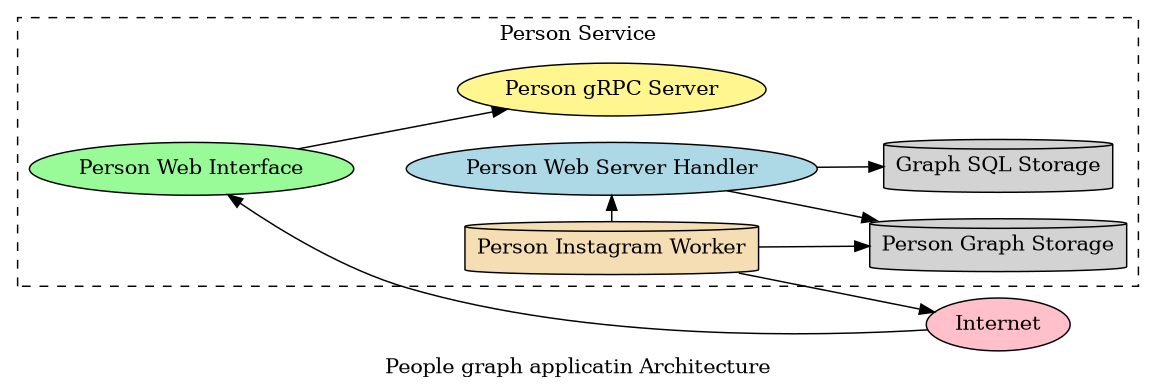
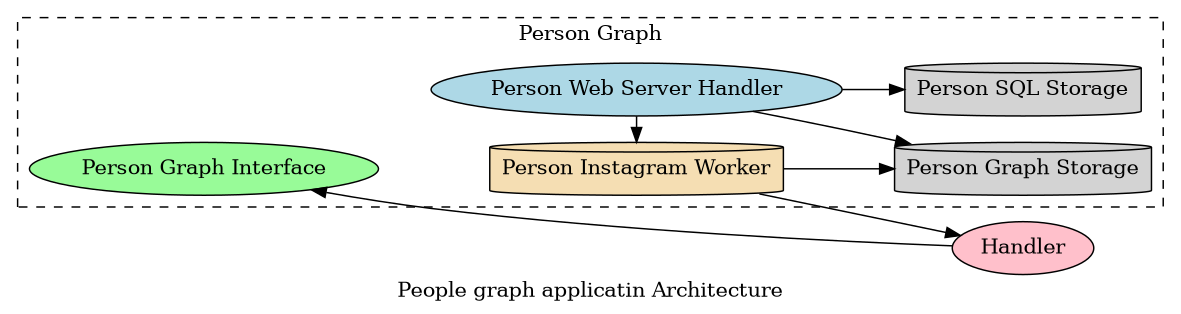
(578, 34) -> (590, 34)
(612, 90) -> none
(998, 166) -> (1023, 90)
(192, 169) -> (204, 169)
(612, 216) -> (637, 122)
(998, 324) -> (1023, 248)
